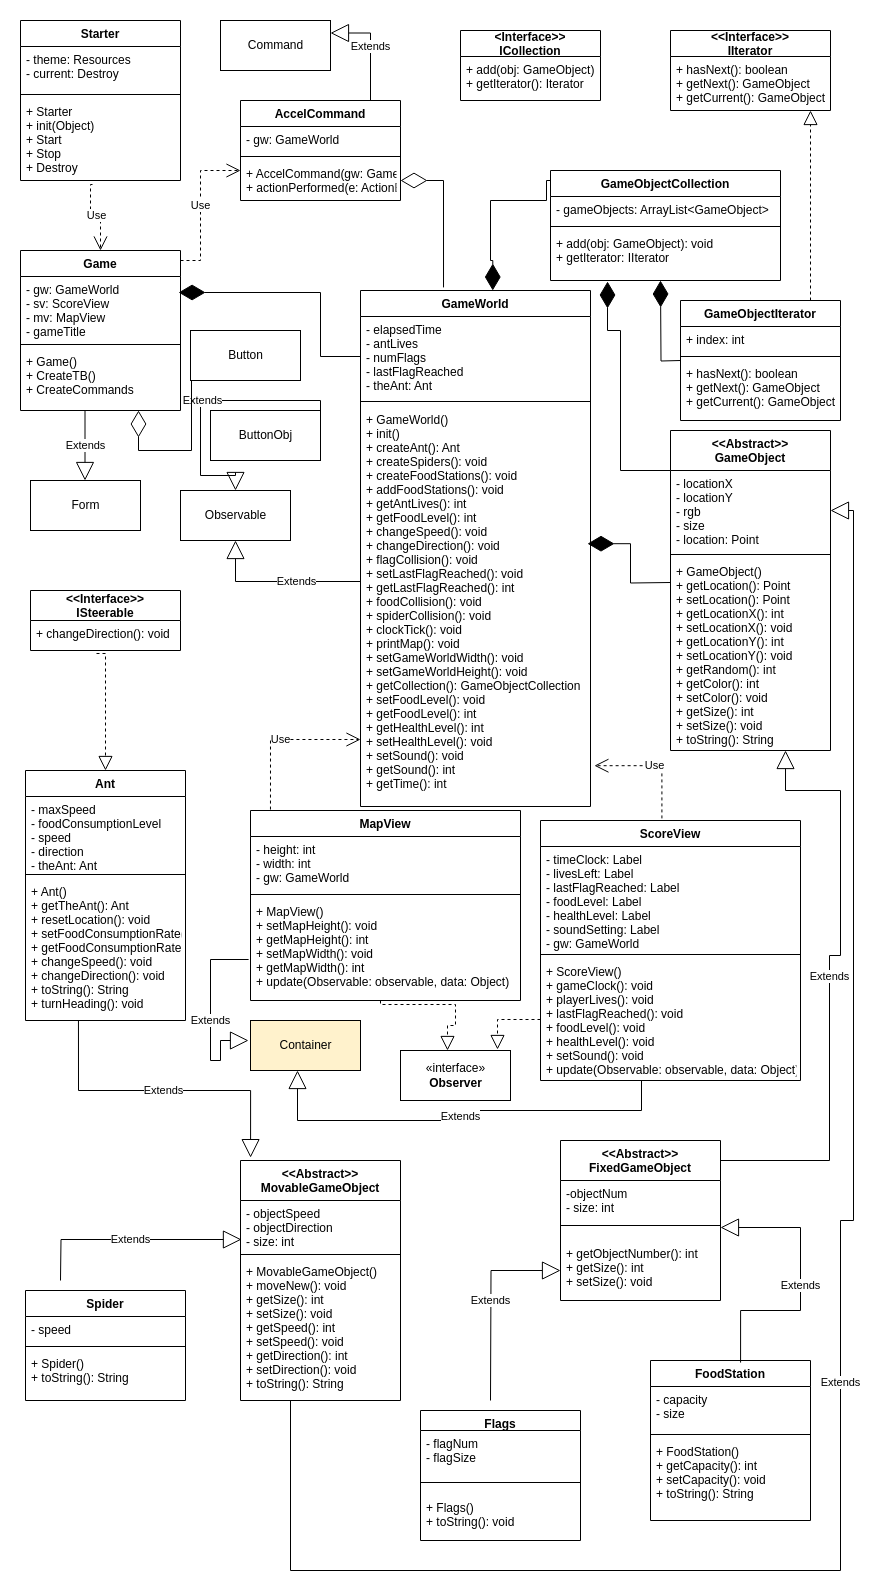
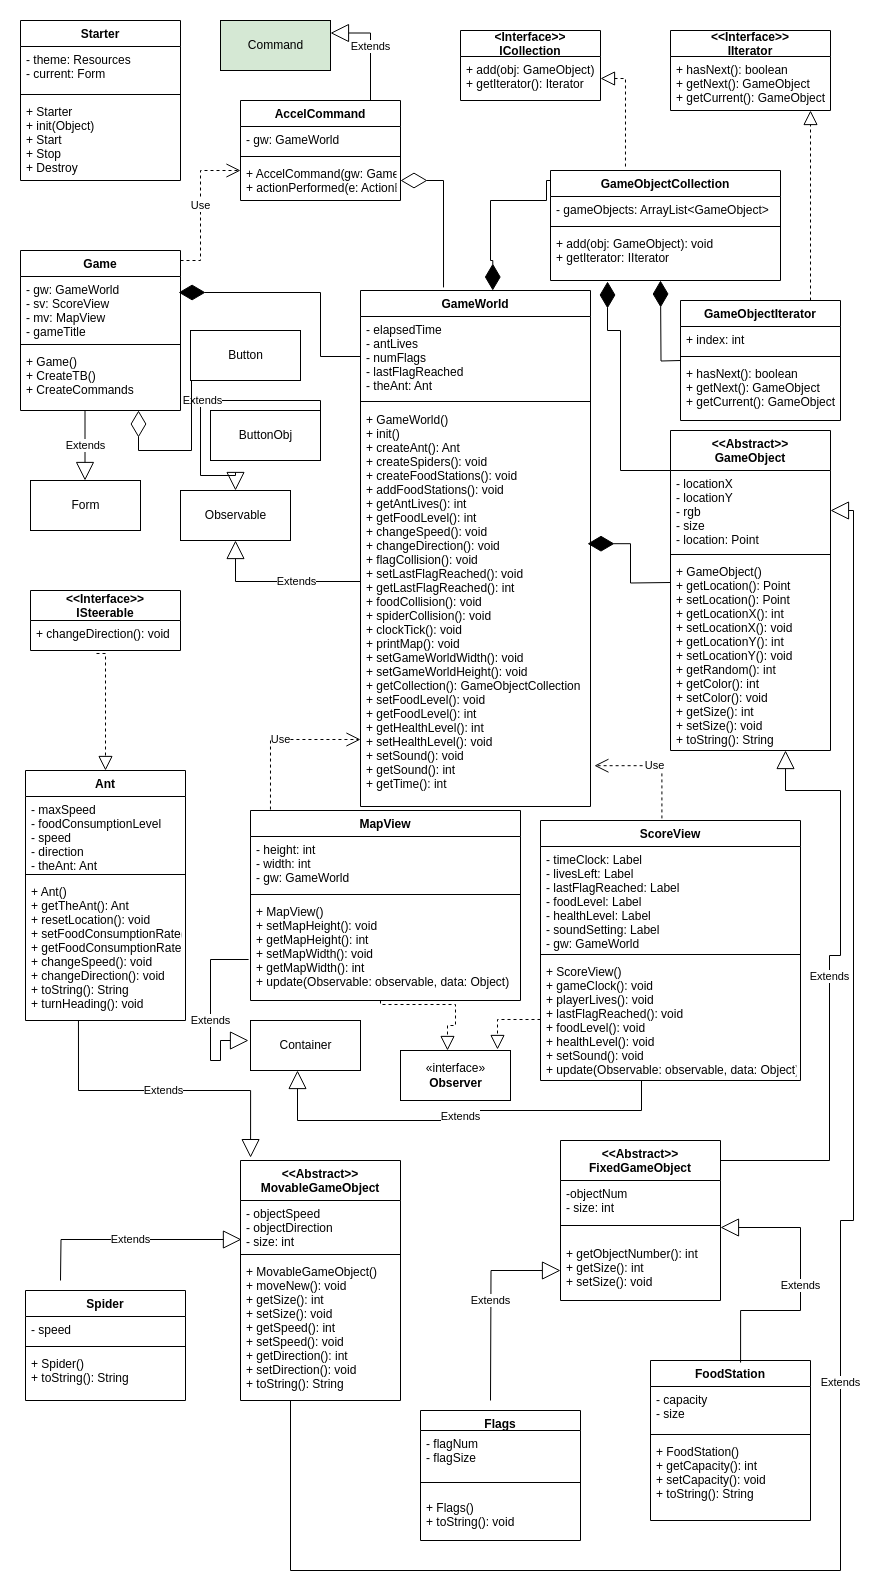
(276, 46) -> (276, 46)
(82, 60) -> (82, 60)
none -> (625, 118)
(95, 216) -> none
(306, 1046) -> (306, 1046)
